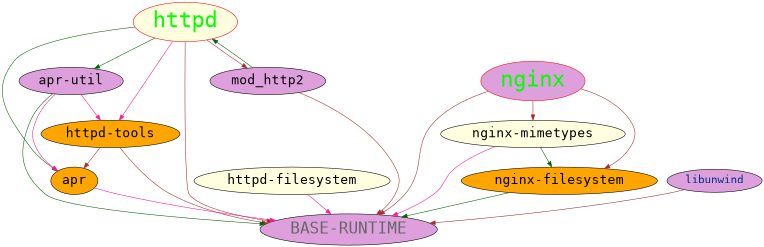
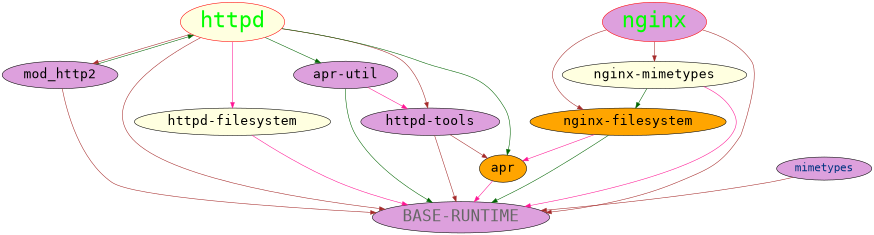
none -> (233, 72)
(148, 78) -> (396, 57)
(33, 131) -> (561, 147)
(110, 134) -> (430, 122)
(715, 181) -> (824, 169)
